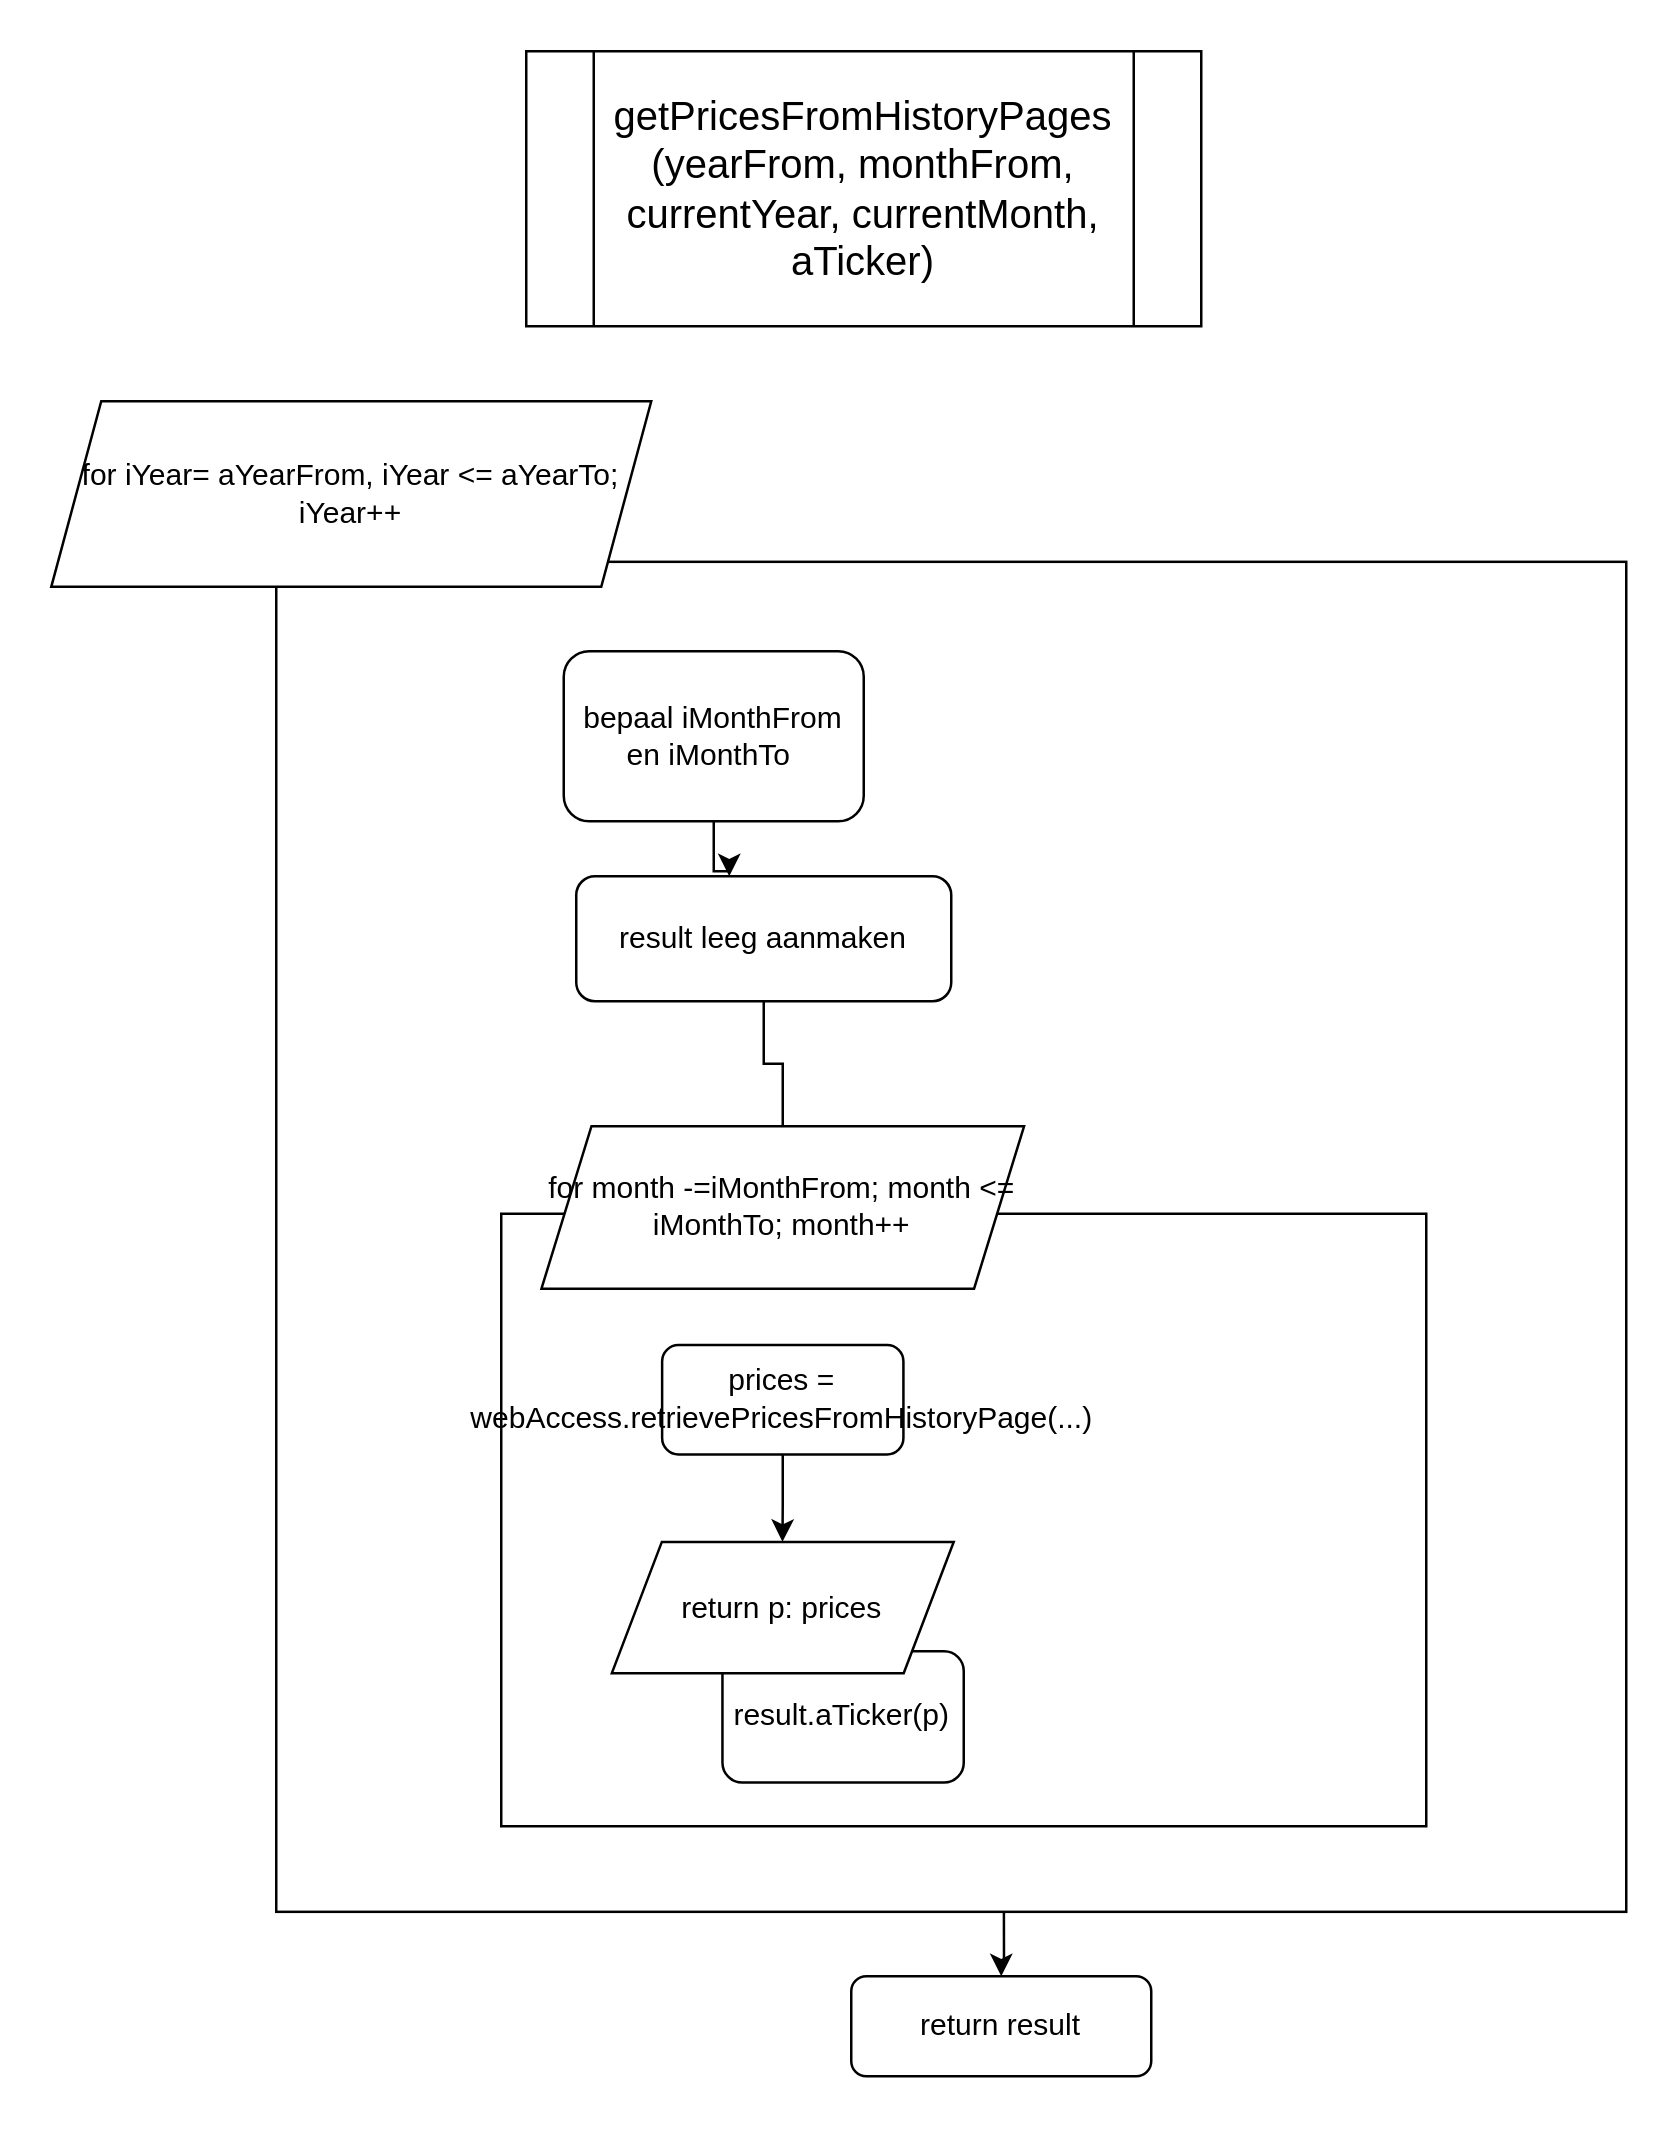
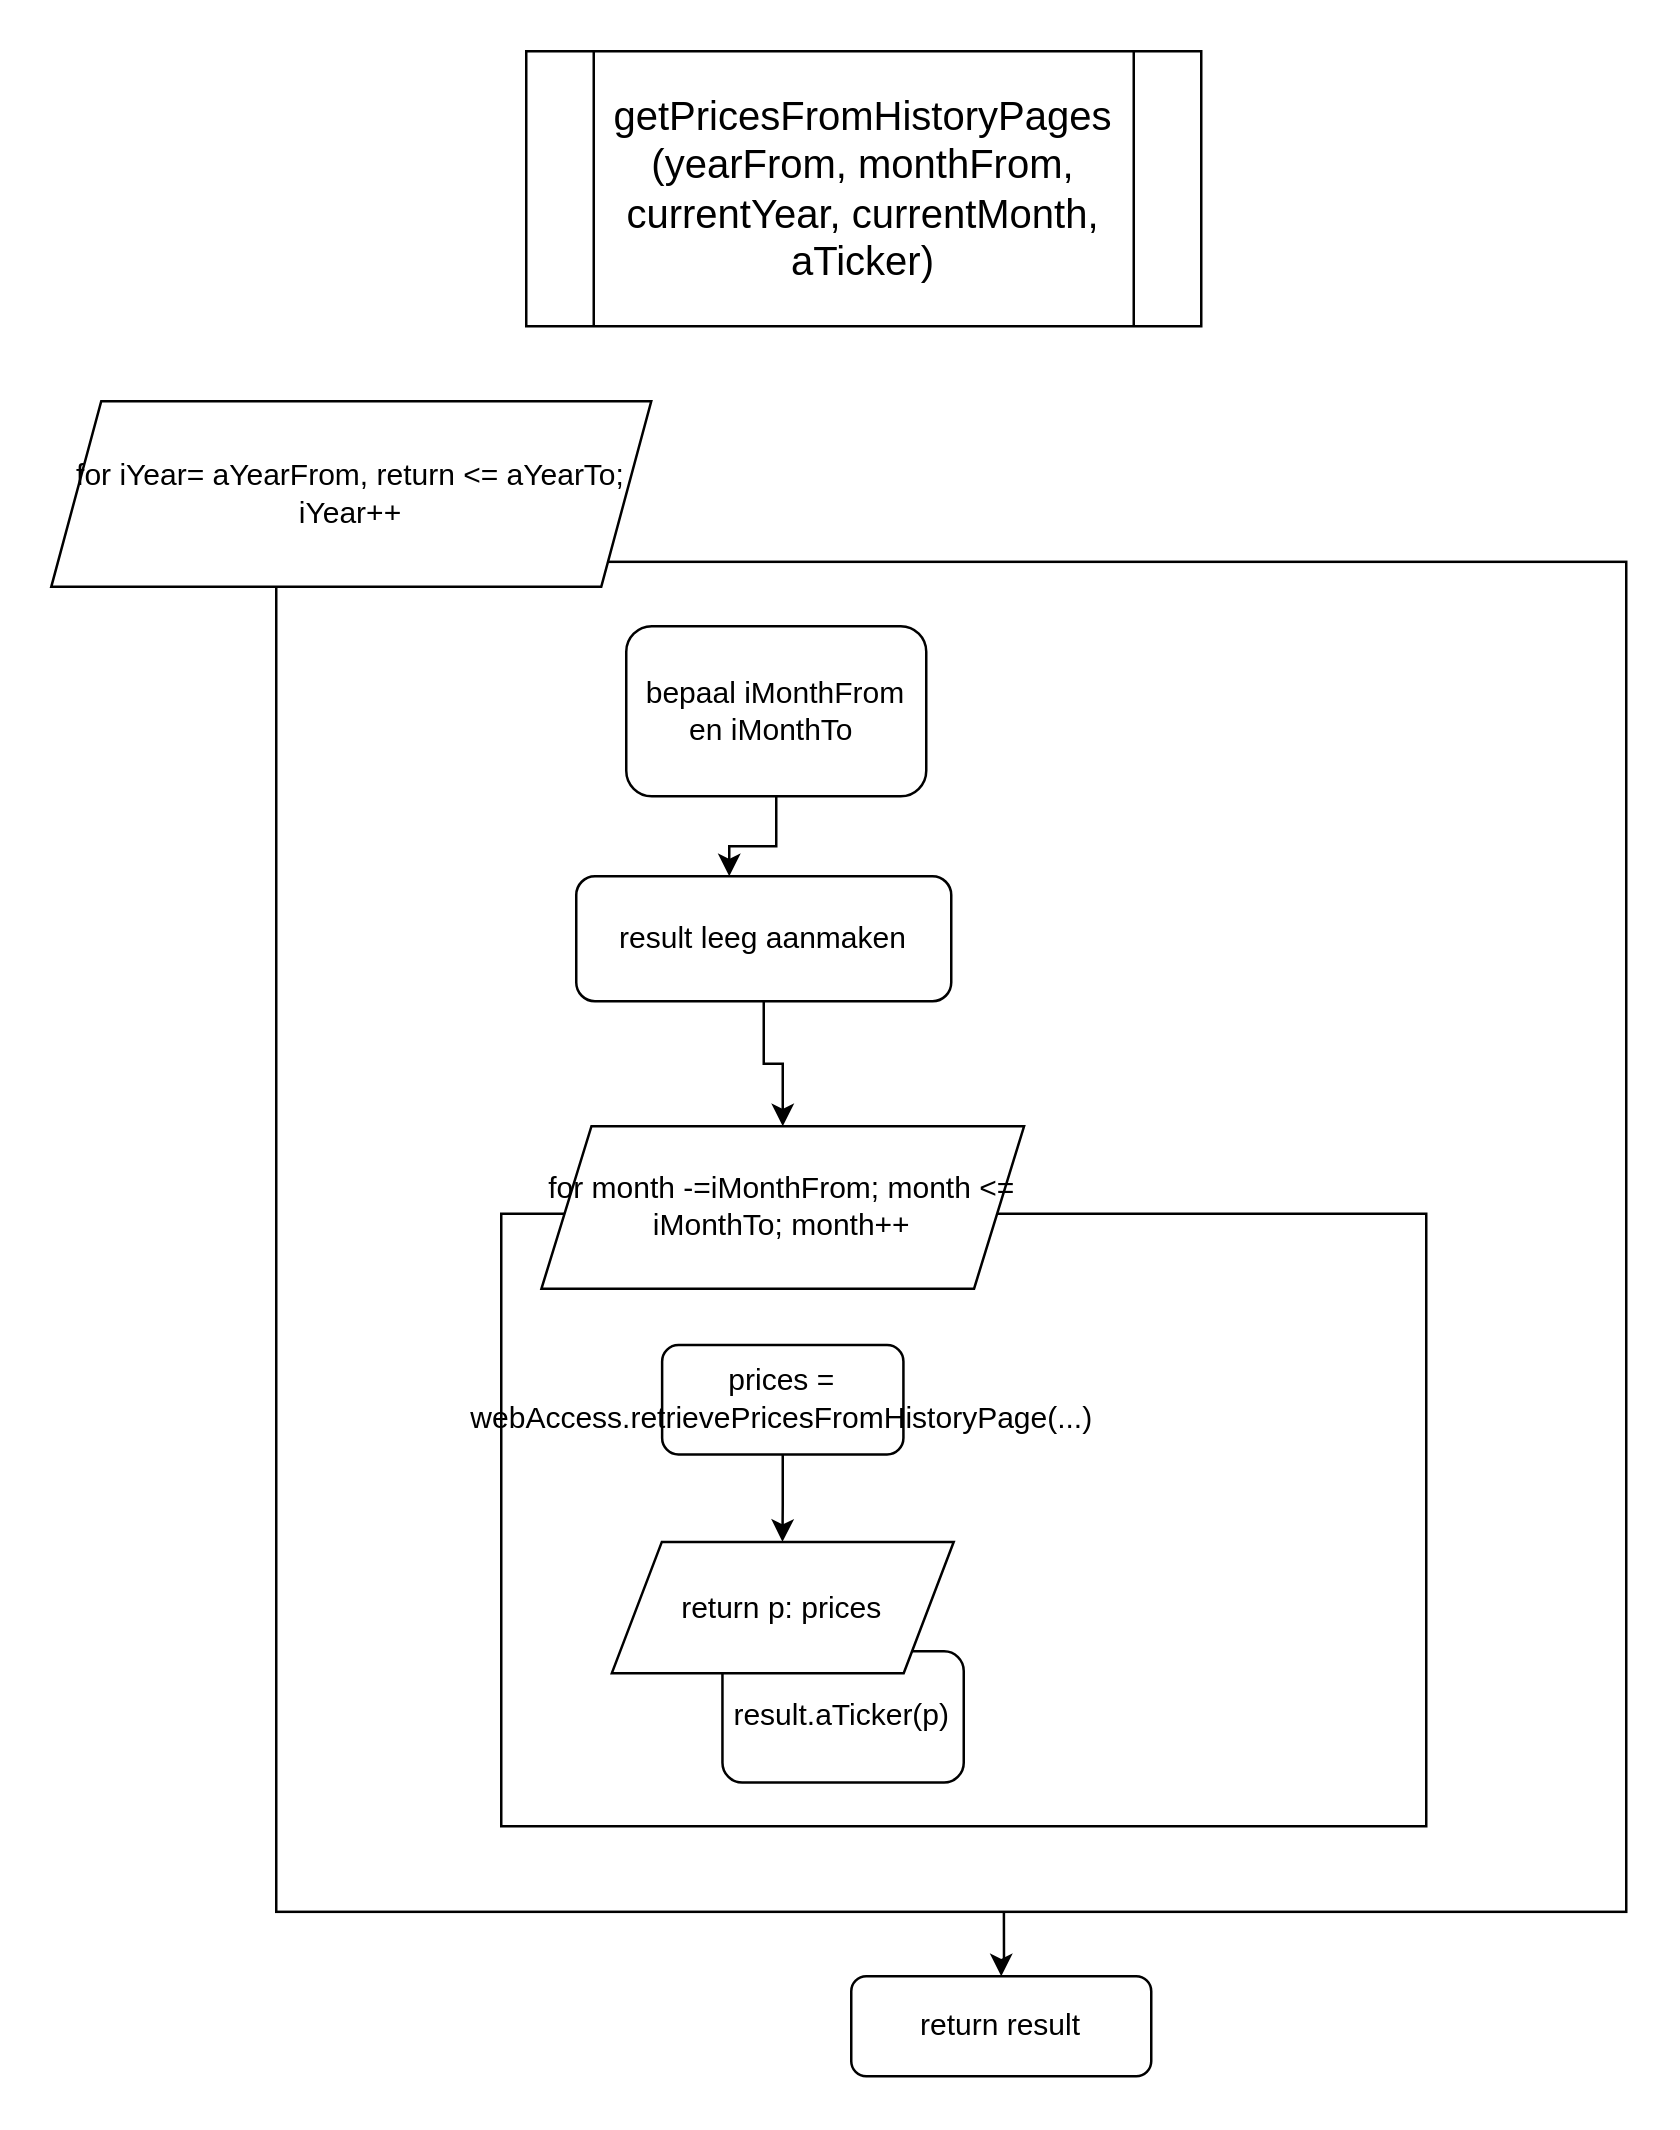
(351, 494) -> (351, 494)
(714, 736) -> (776, 711)
(783, 1115) -> (783, 1108)
